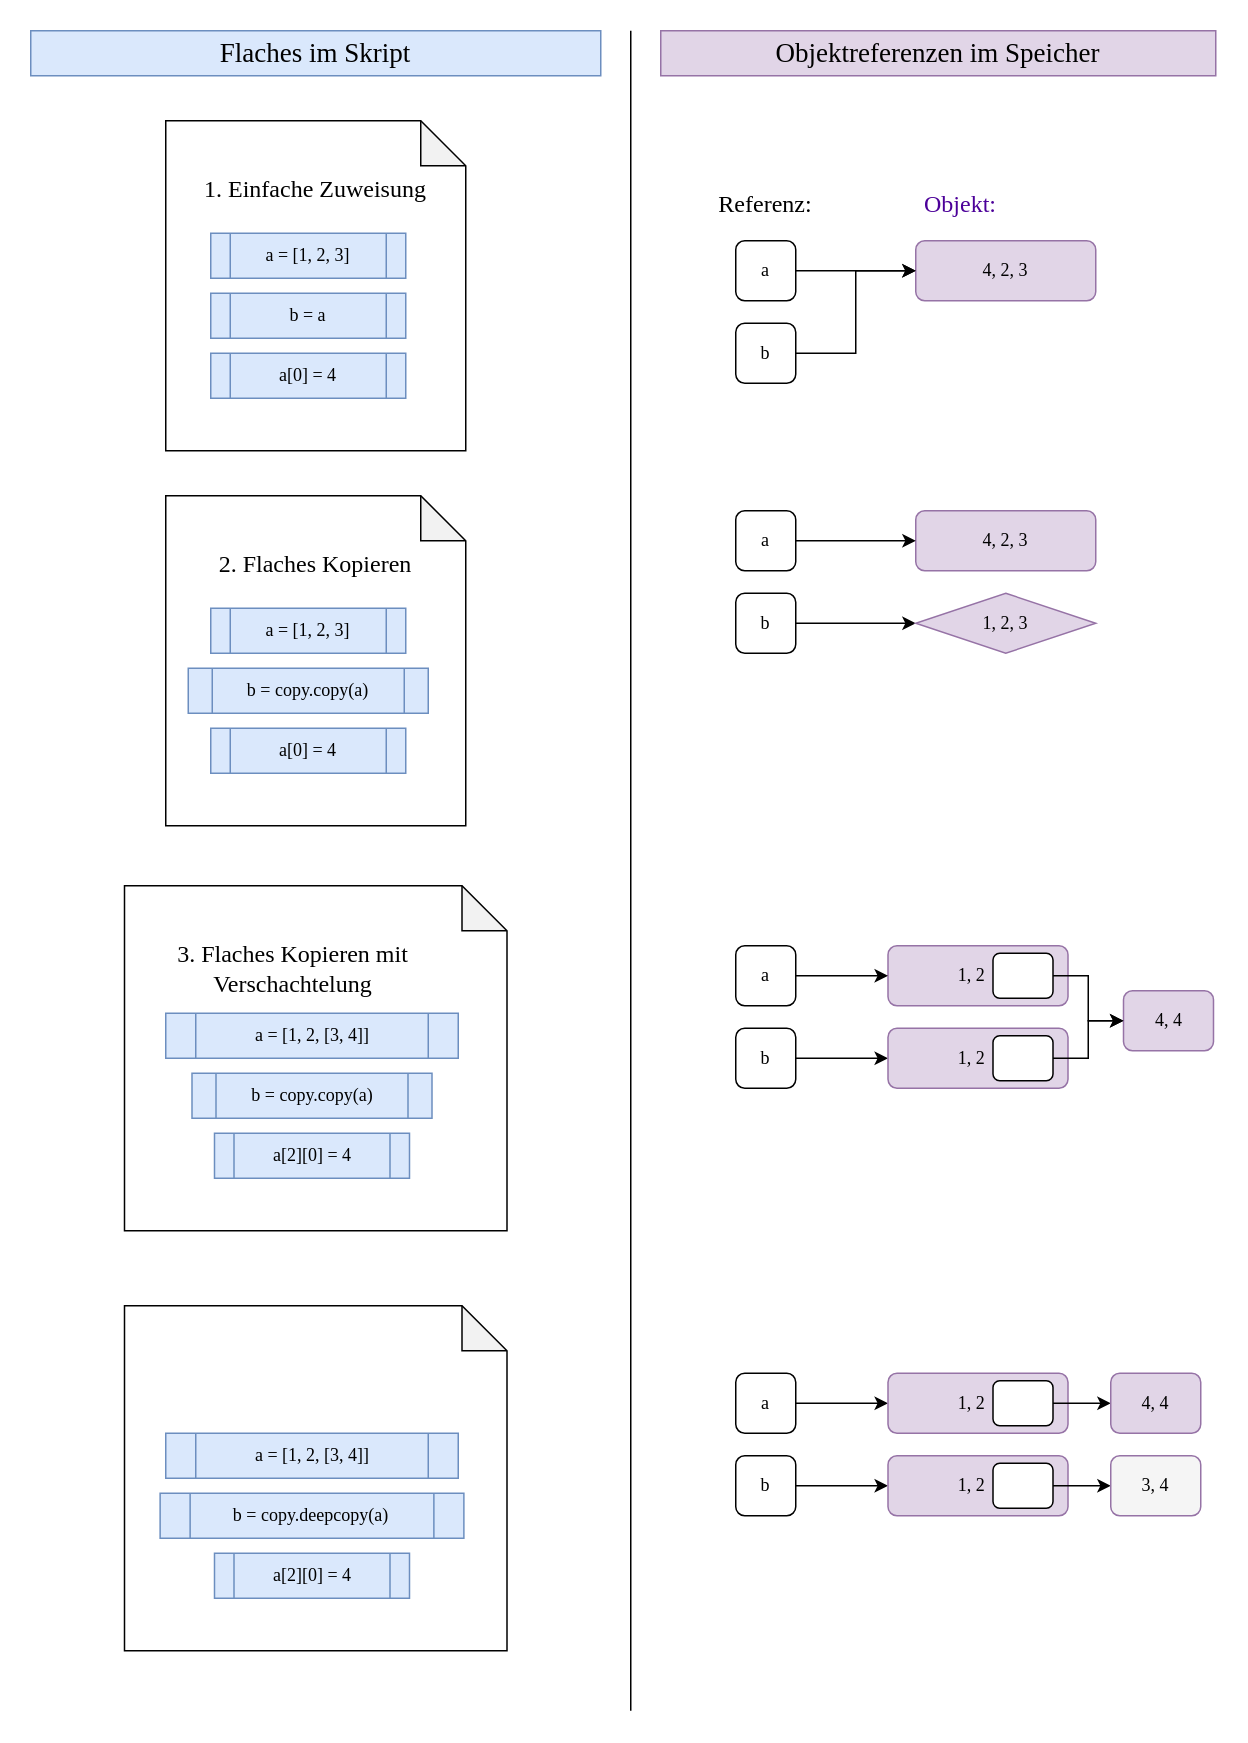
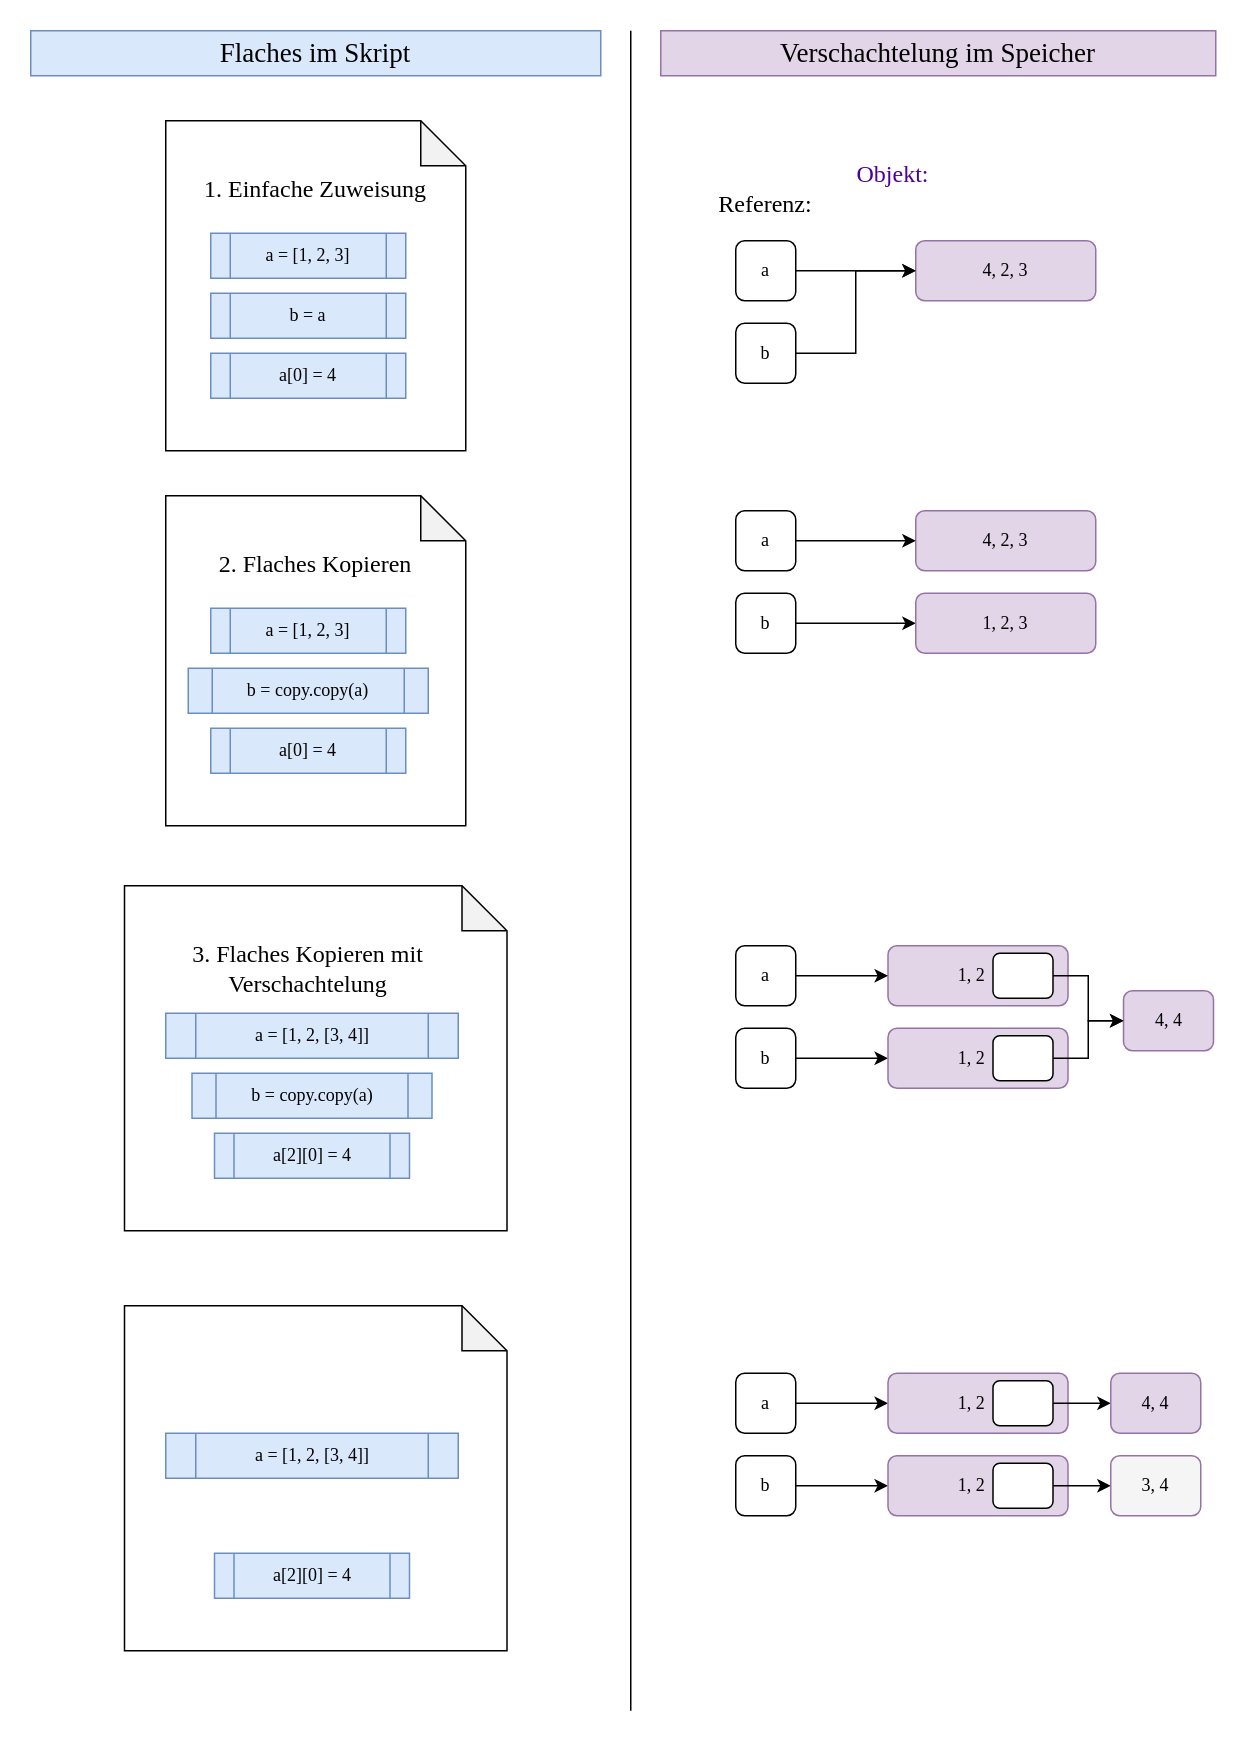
(938, 53) -> (938, 53)
(961, 203) -> (893, 173)
(1006, 623) -> (1006, 623)
(293, 968) -> (308, 968)
(312, 1516) -> none
